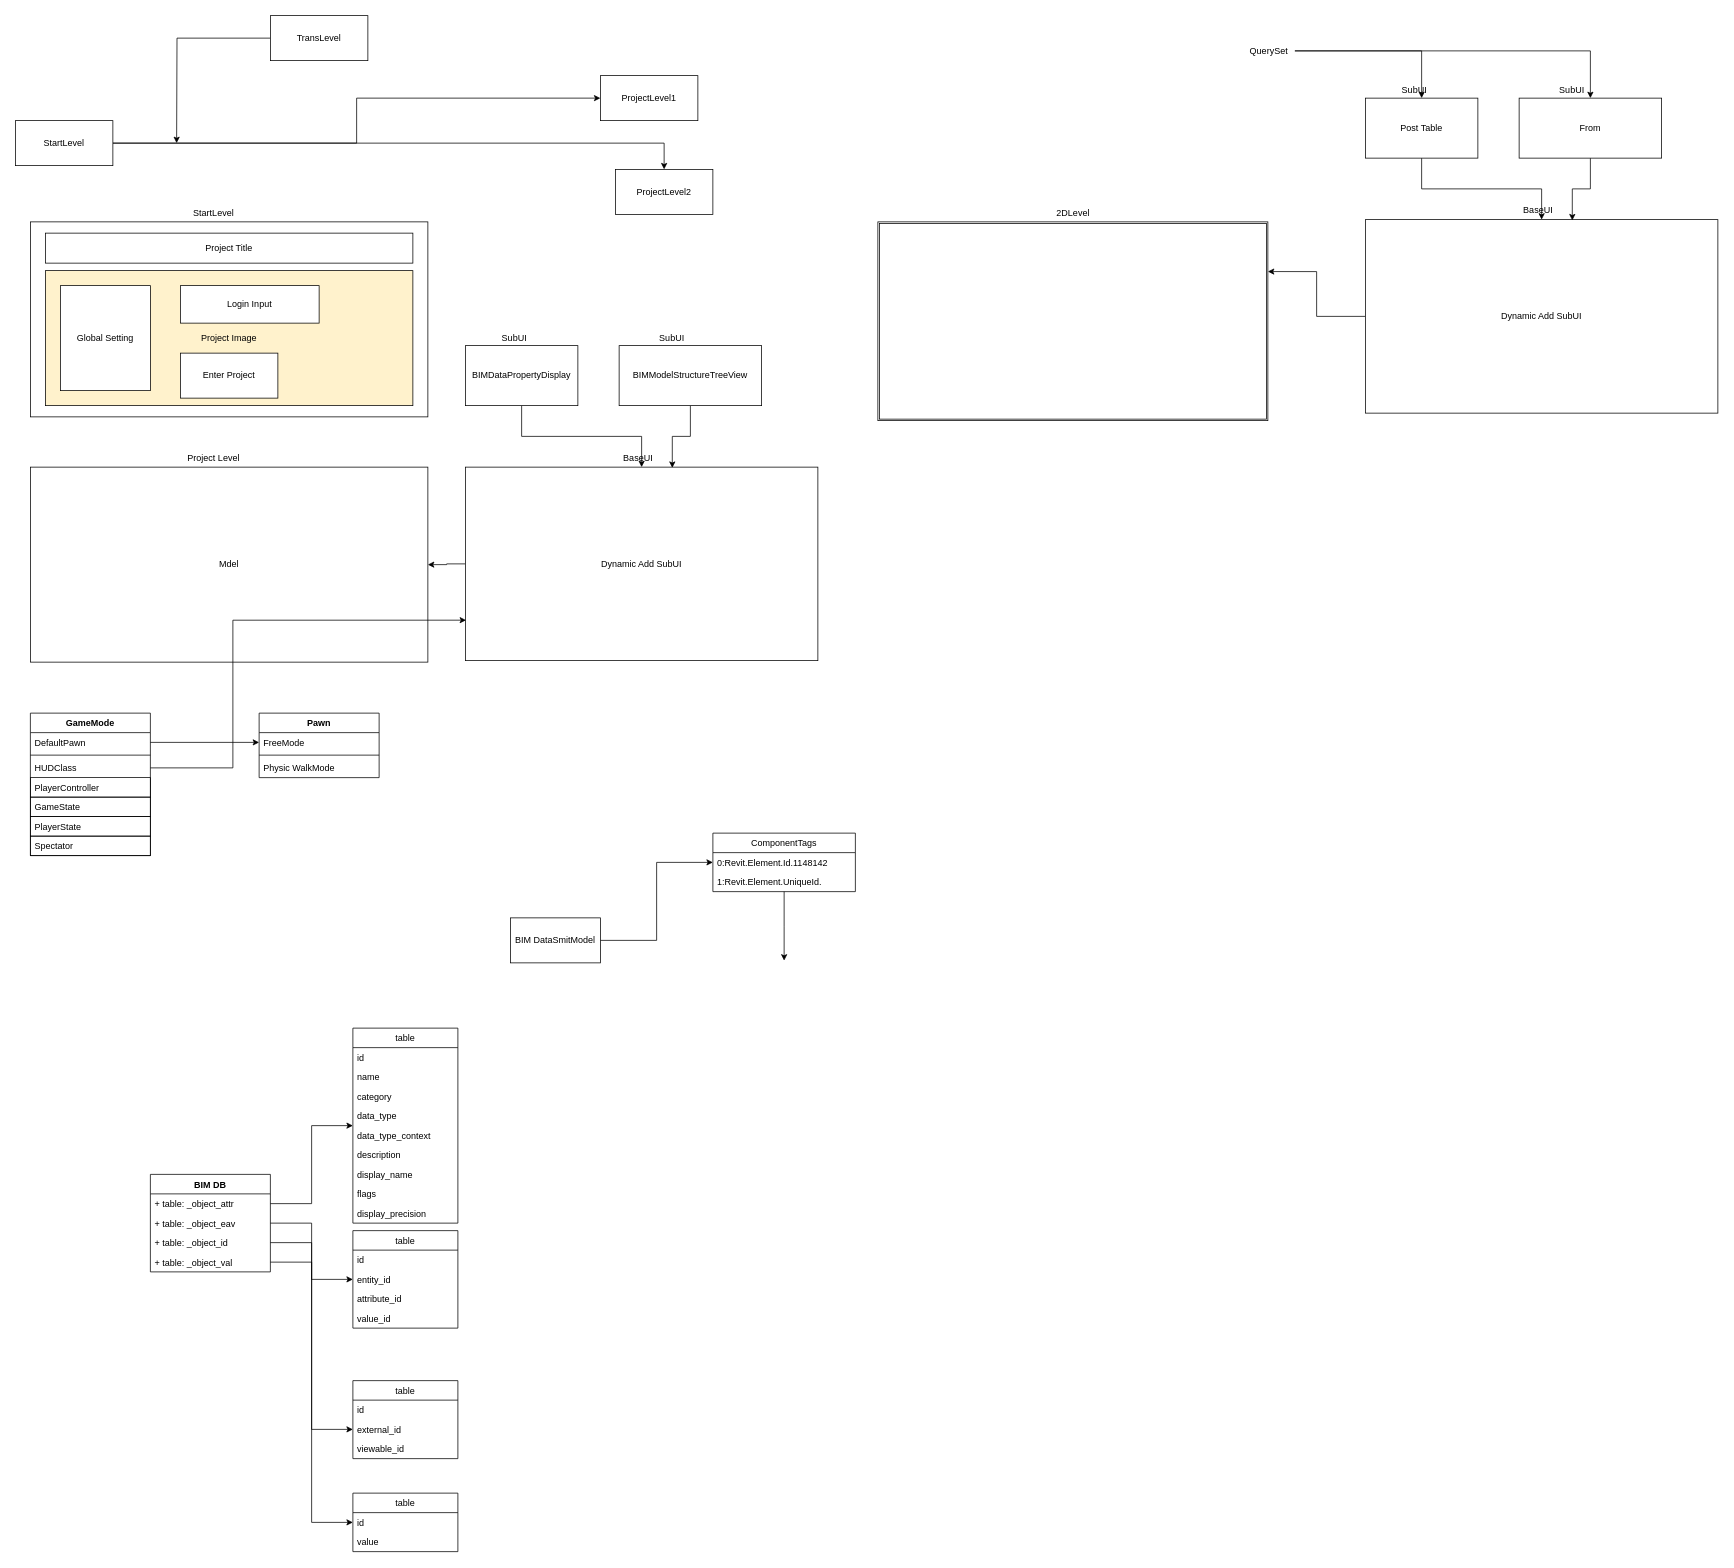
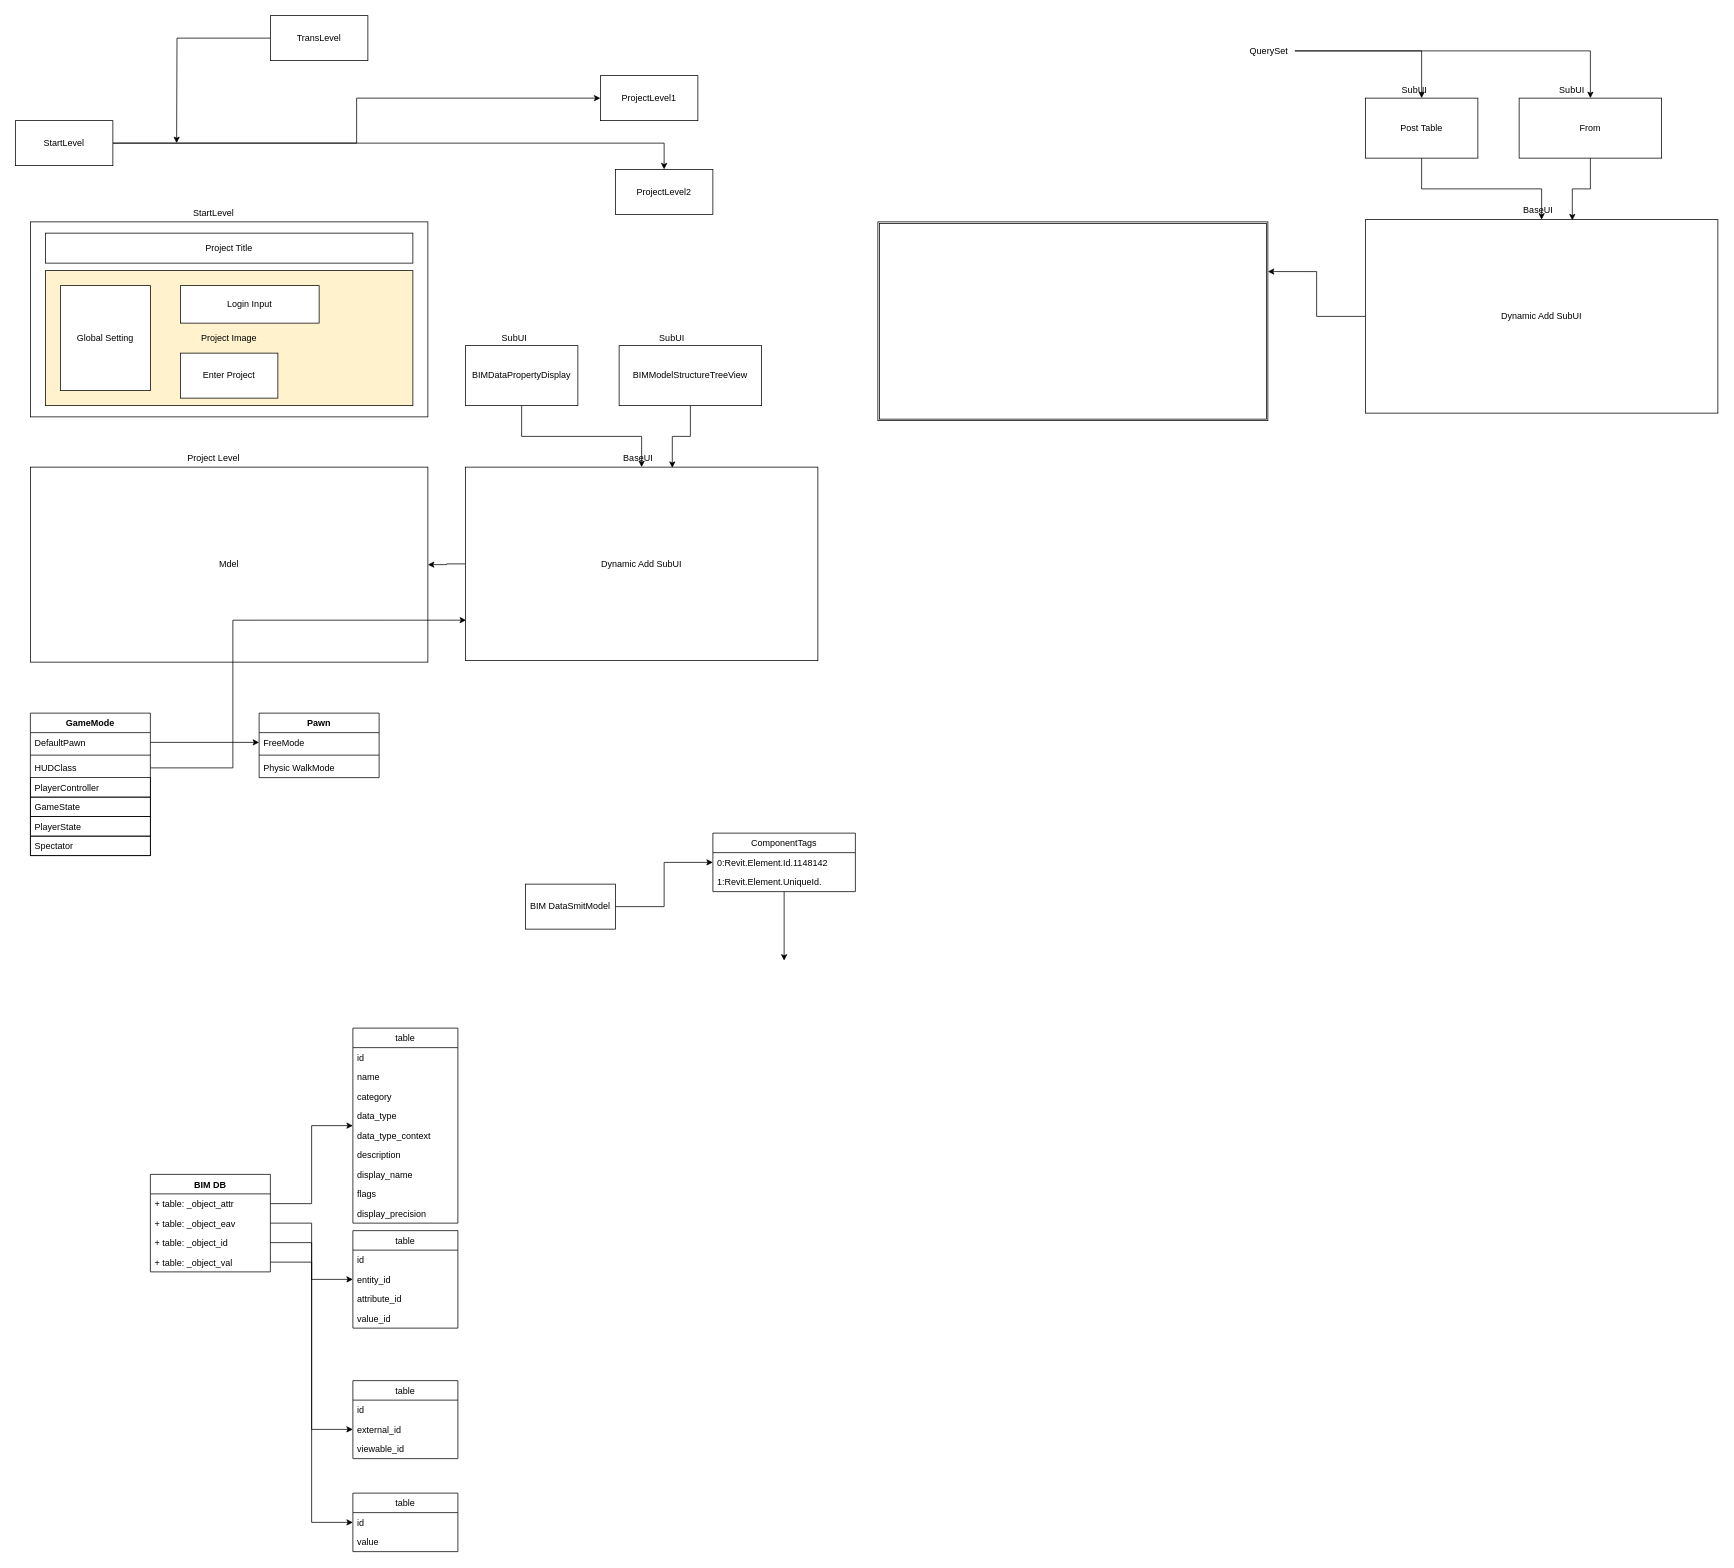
(1073, 213) -> none
(555, 940) -> (570, 906)
